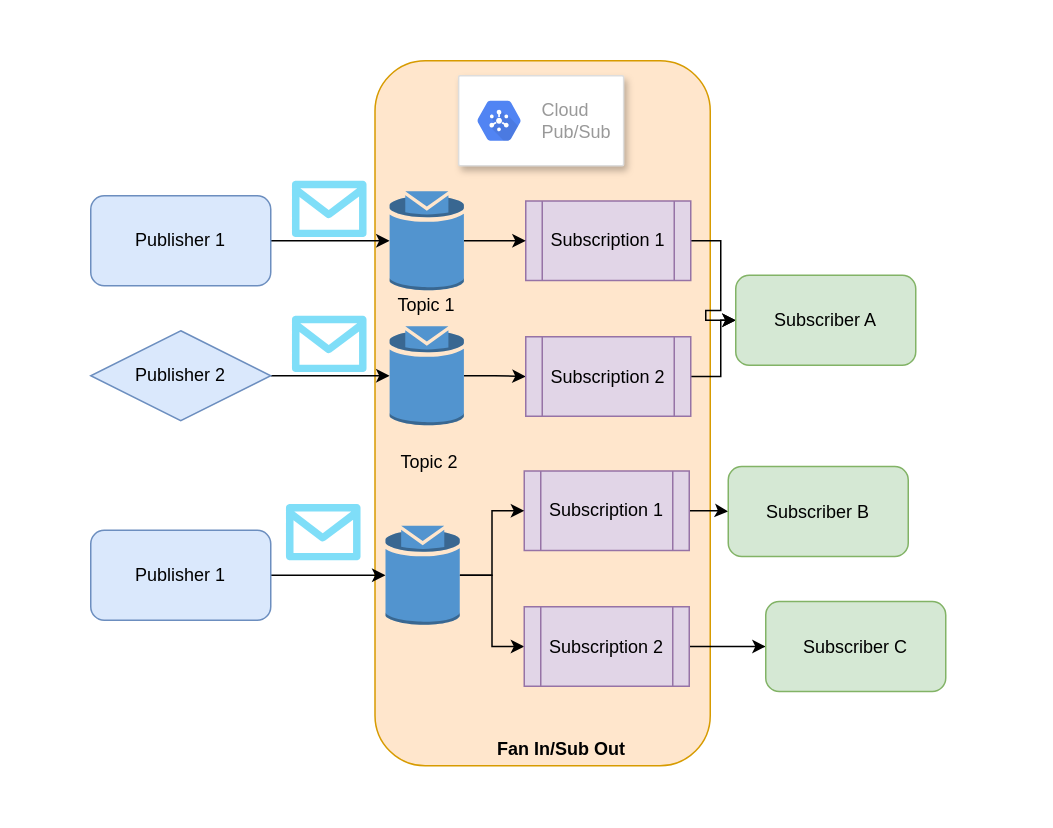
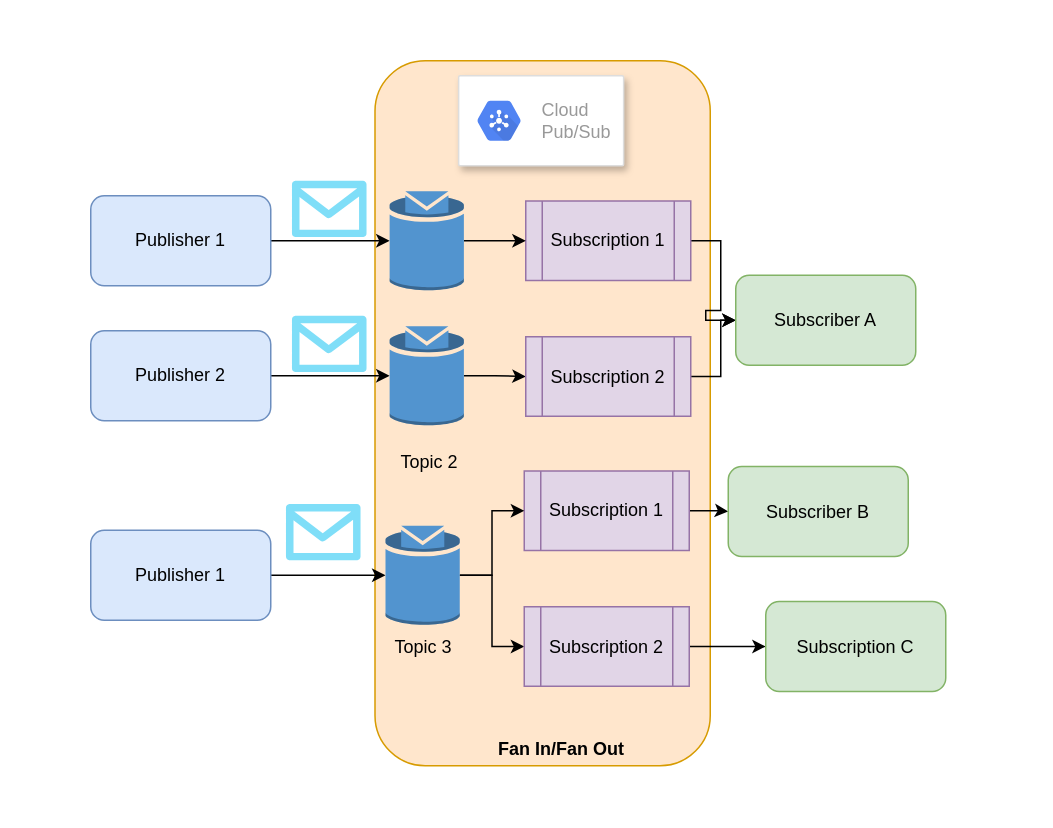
(427, 305) -> none
(181, 376) -> (181, 376)
none -> (424, 647)
(856, 647) -> (856, 647)
(562, 749) -> (562, 749)
